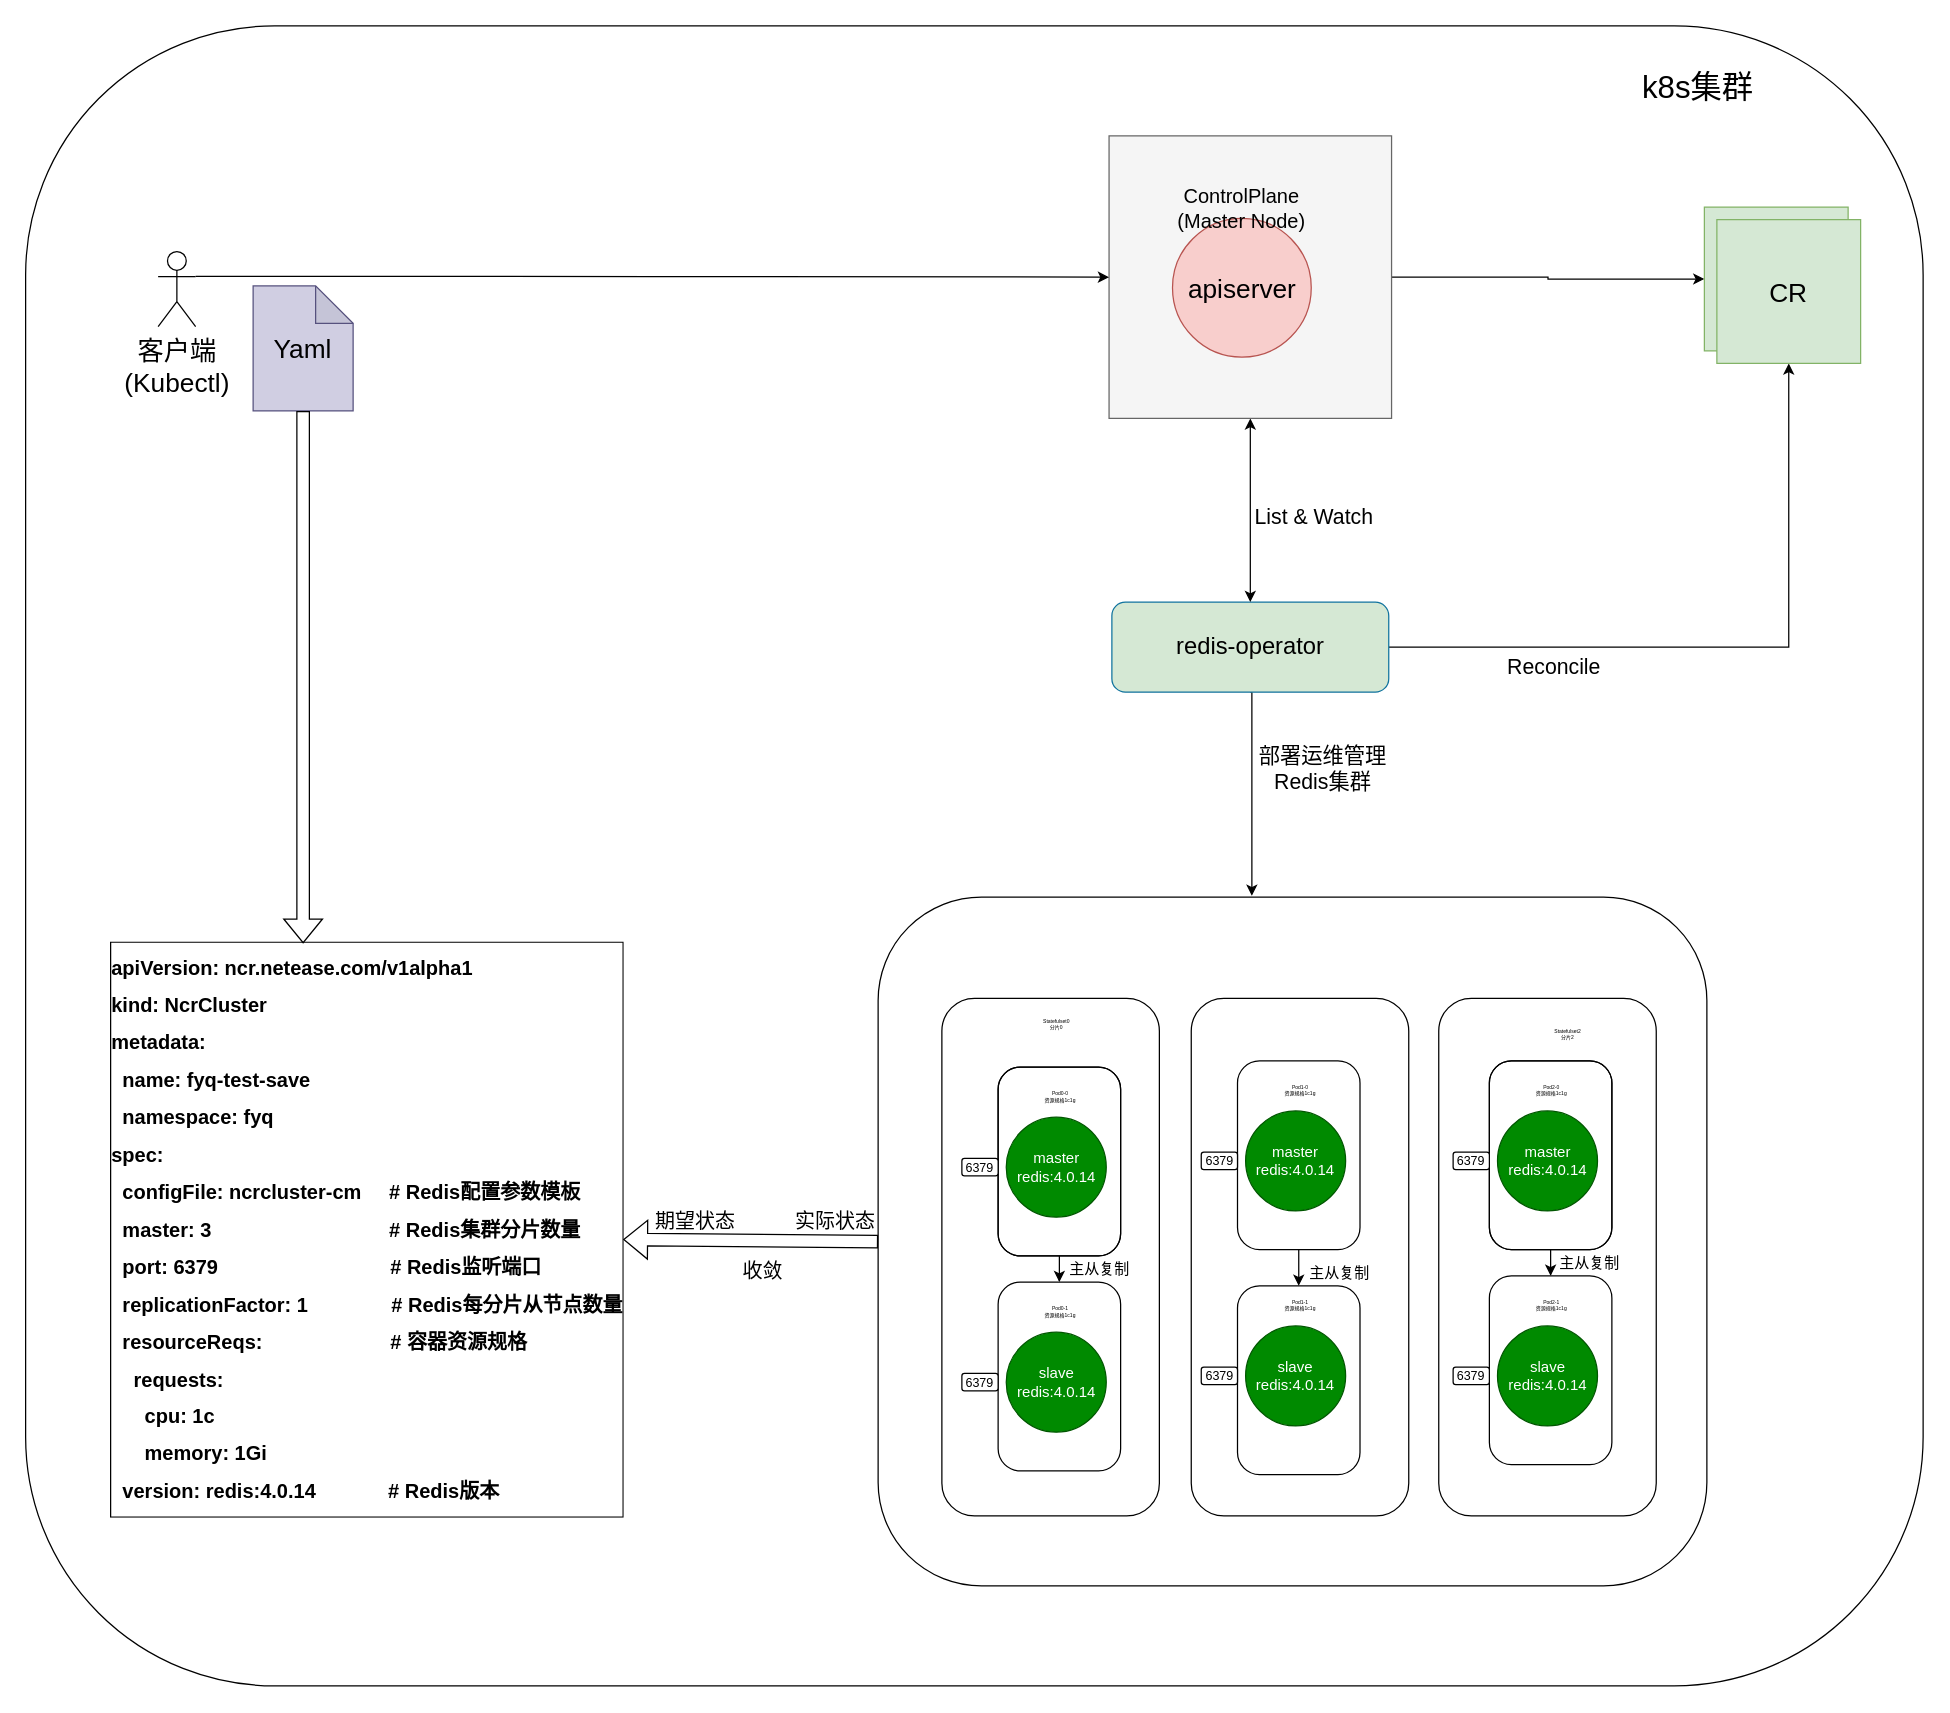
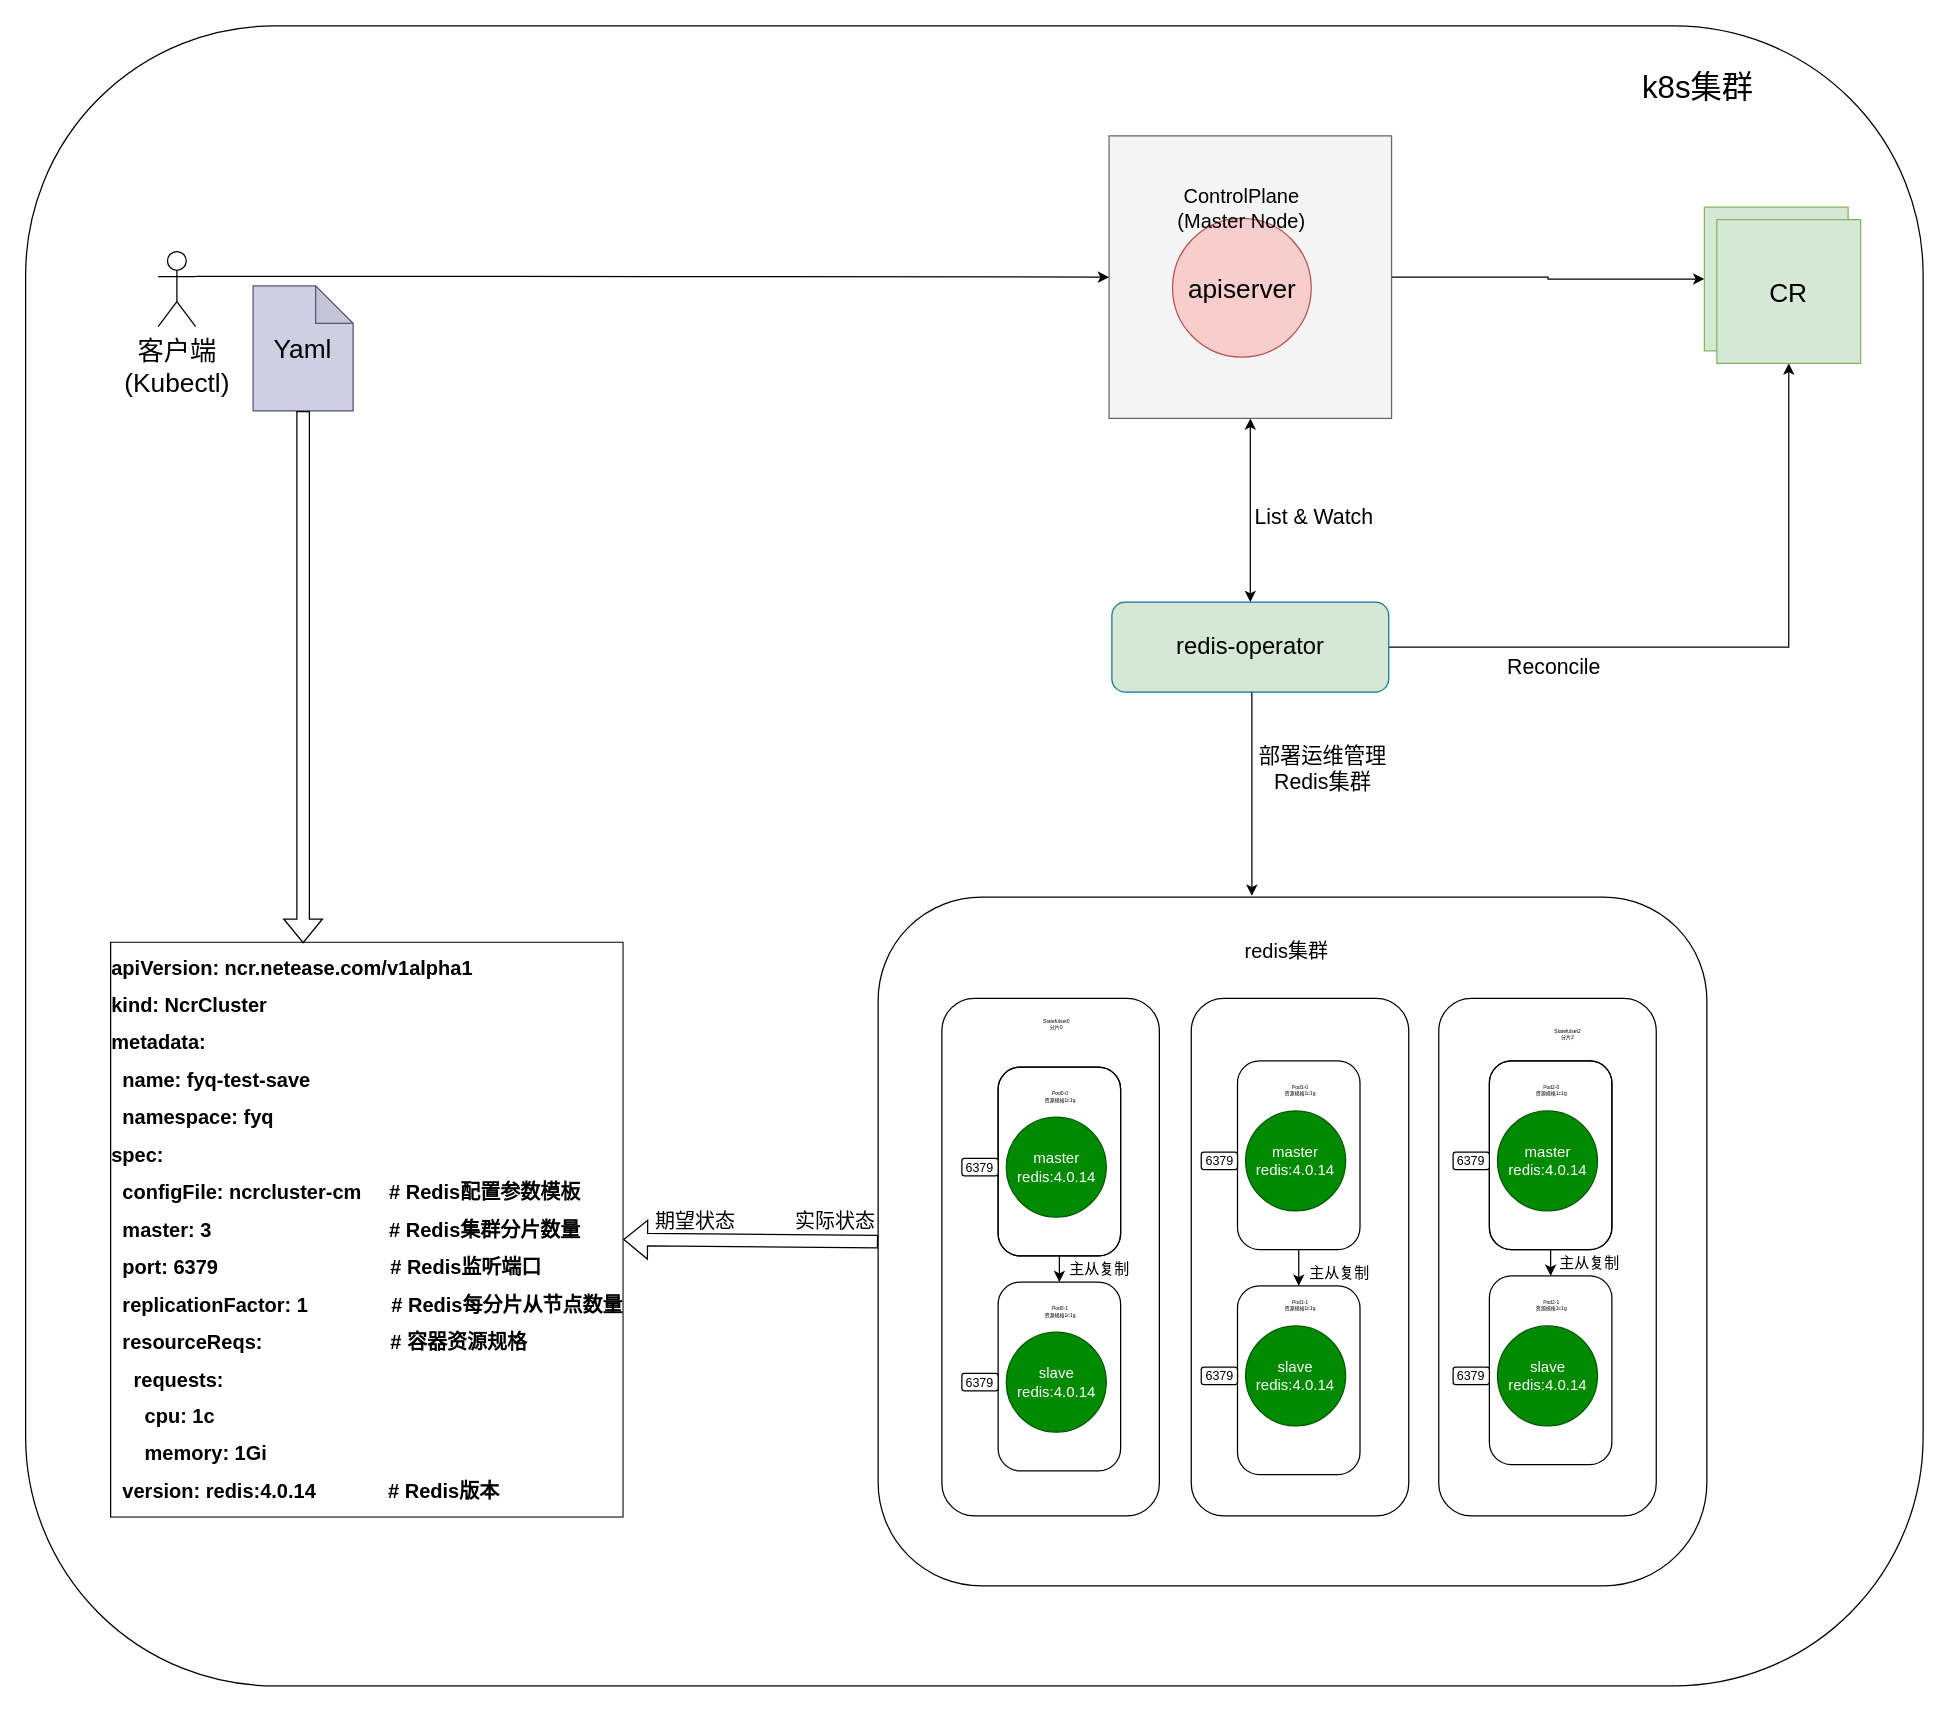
none -> (1286, 950)
(763, 1270) -> none
